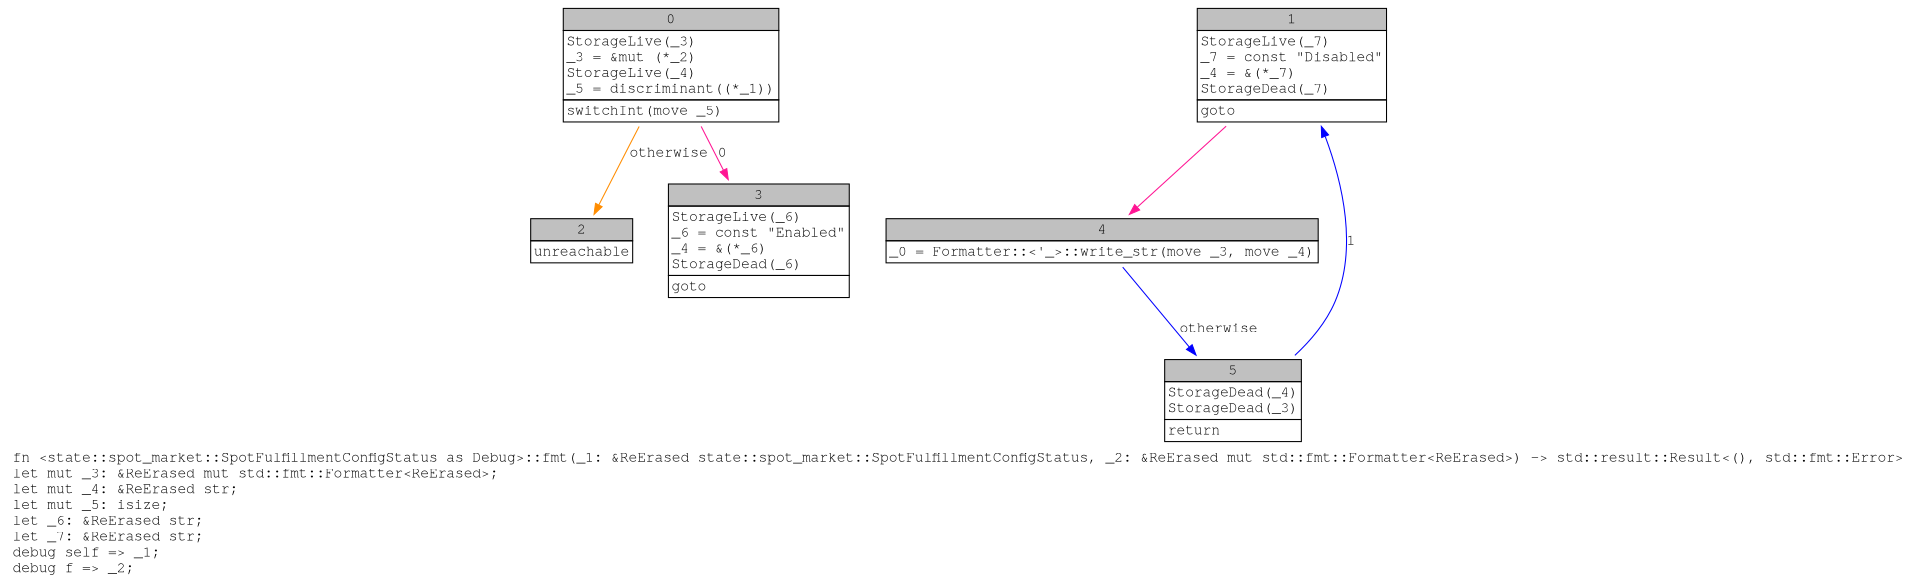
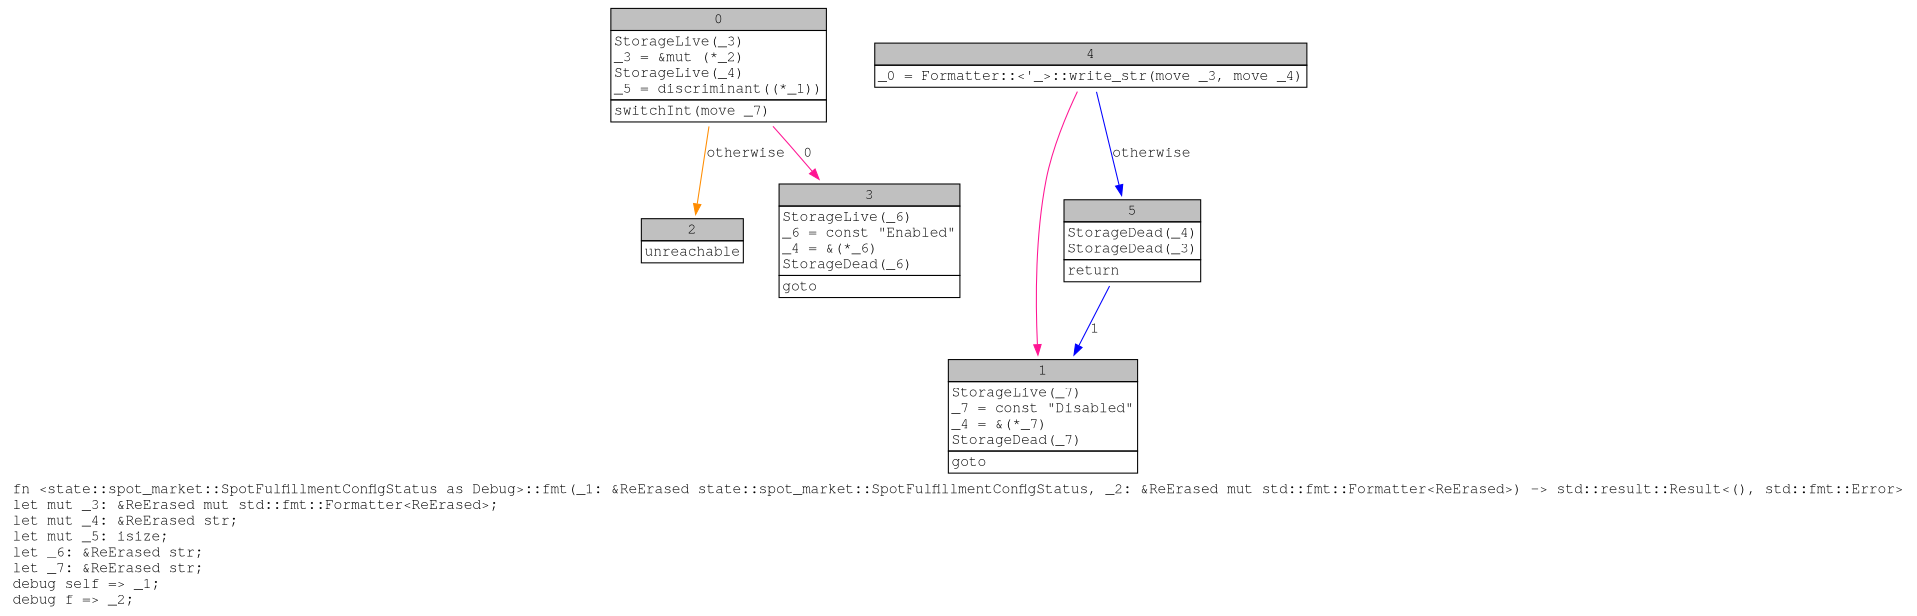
(645, 110) -> (692, 110)
(1182, 167) -> (1041, 215)
